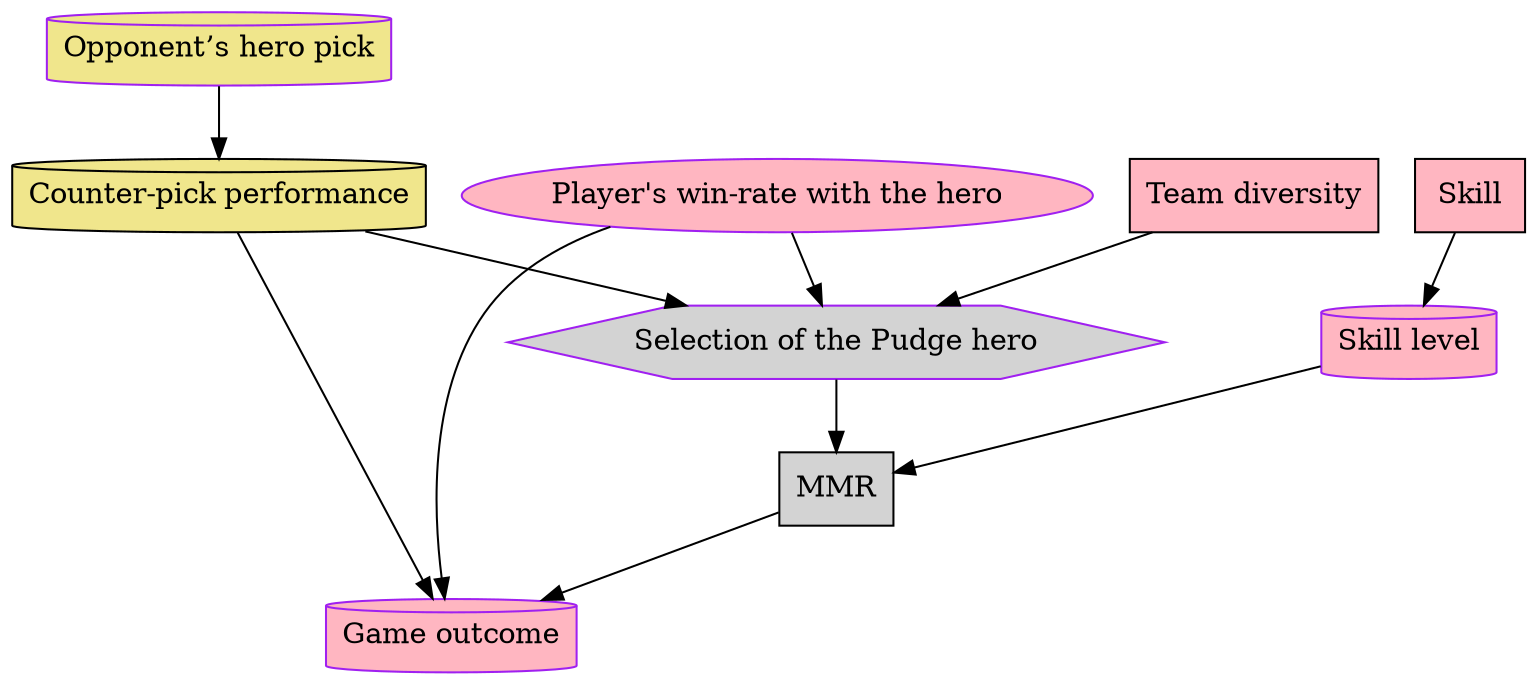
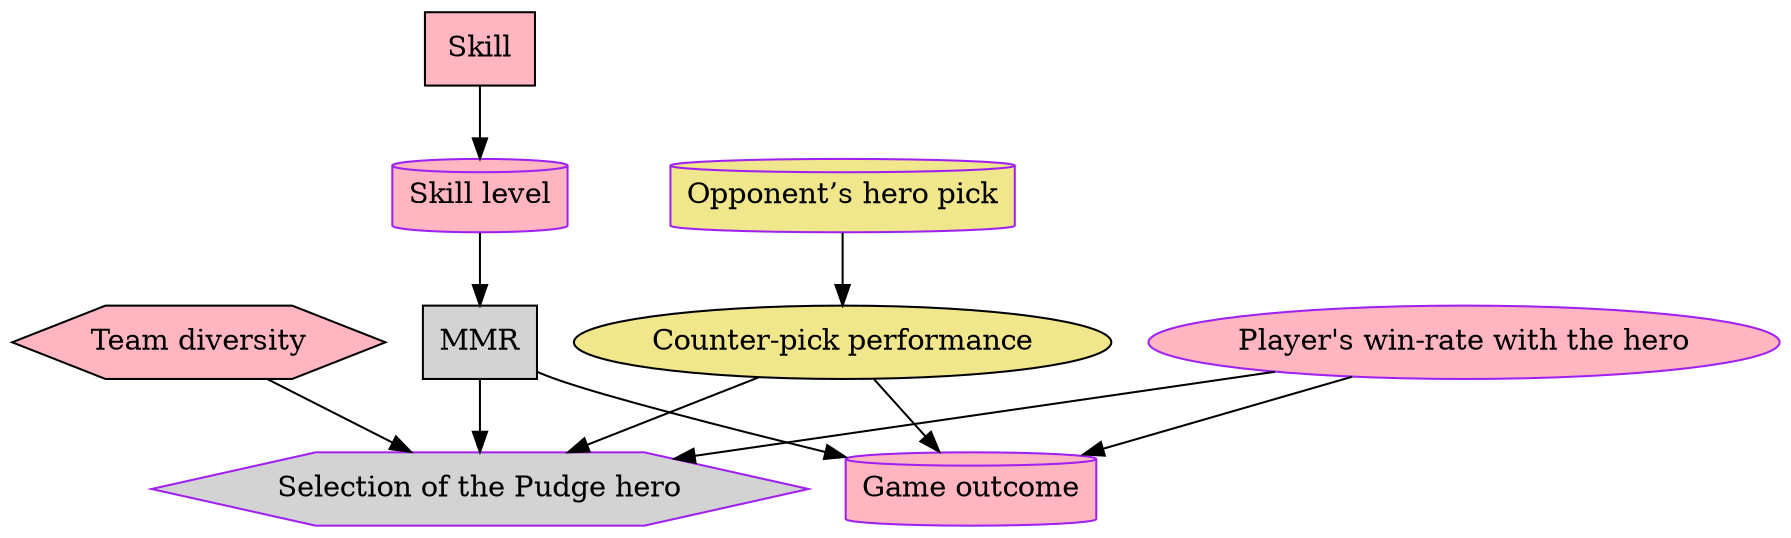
(219, 196) -> (843, 342)
(1254, 196) -> (199, 342)
(836, 406) -> (480, 406)
